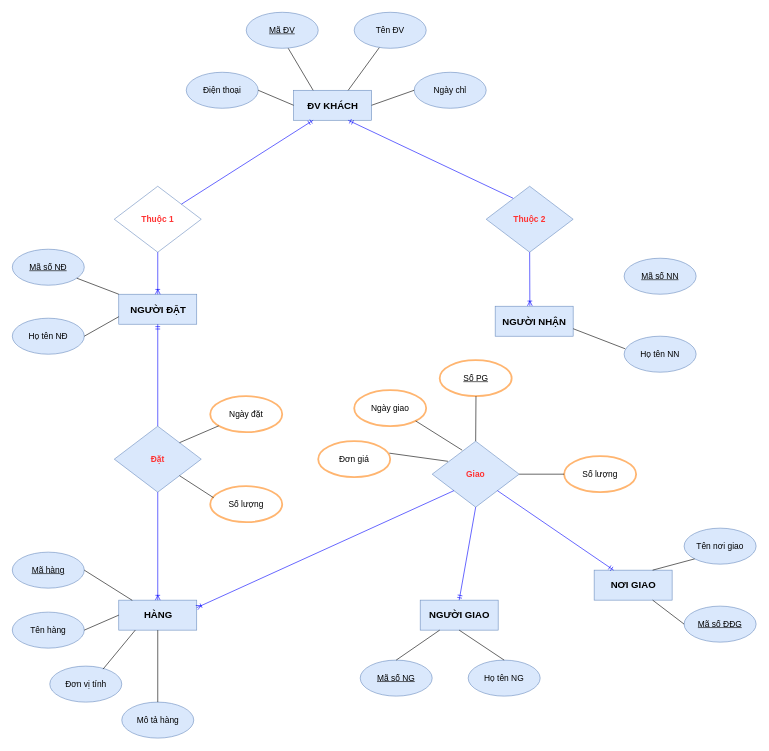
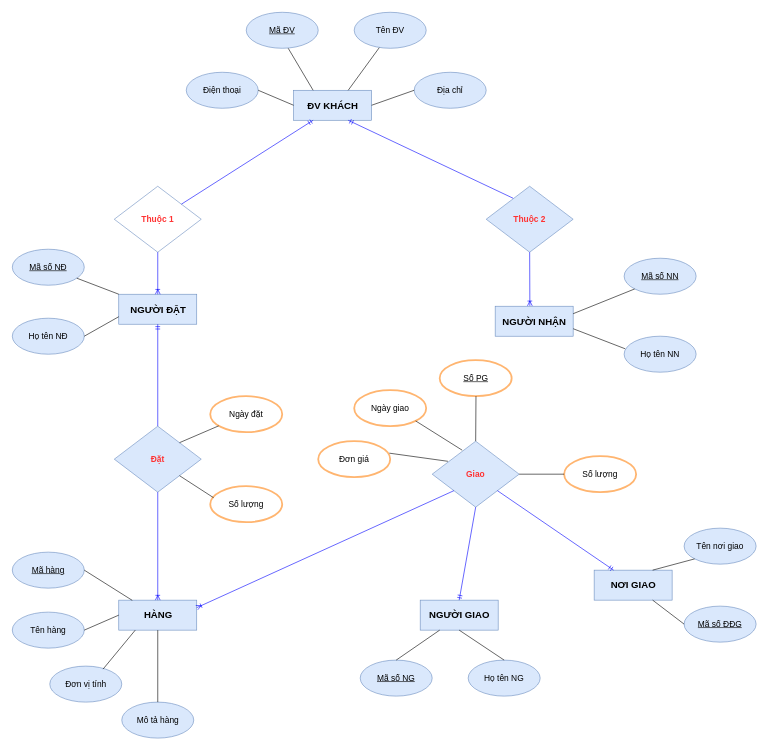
(450, 90) -> (450, 90)
none -> (604, 301)
